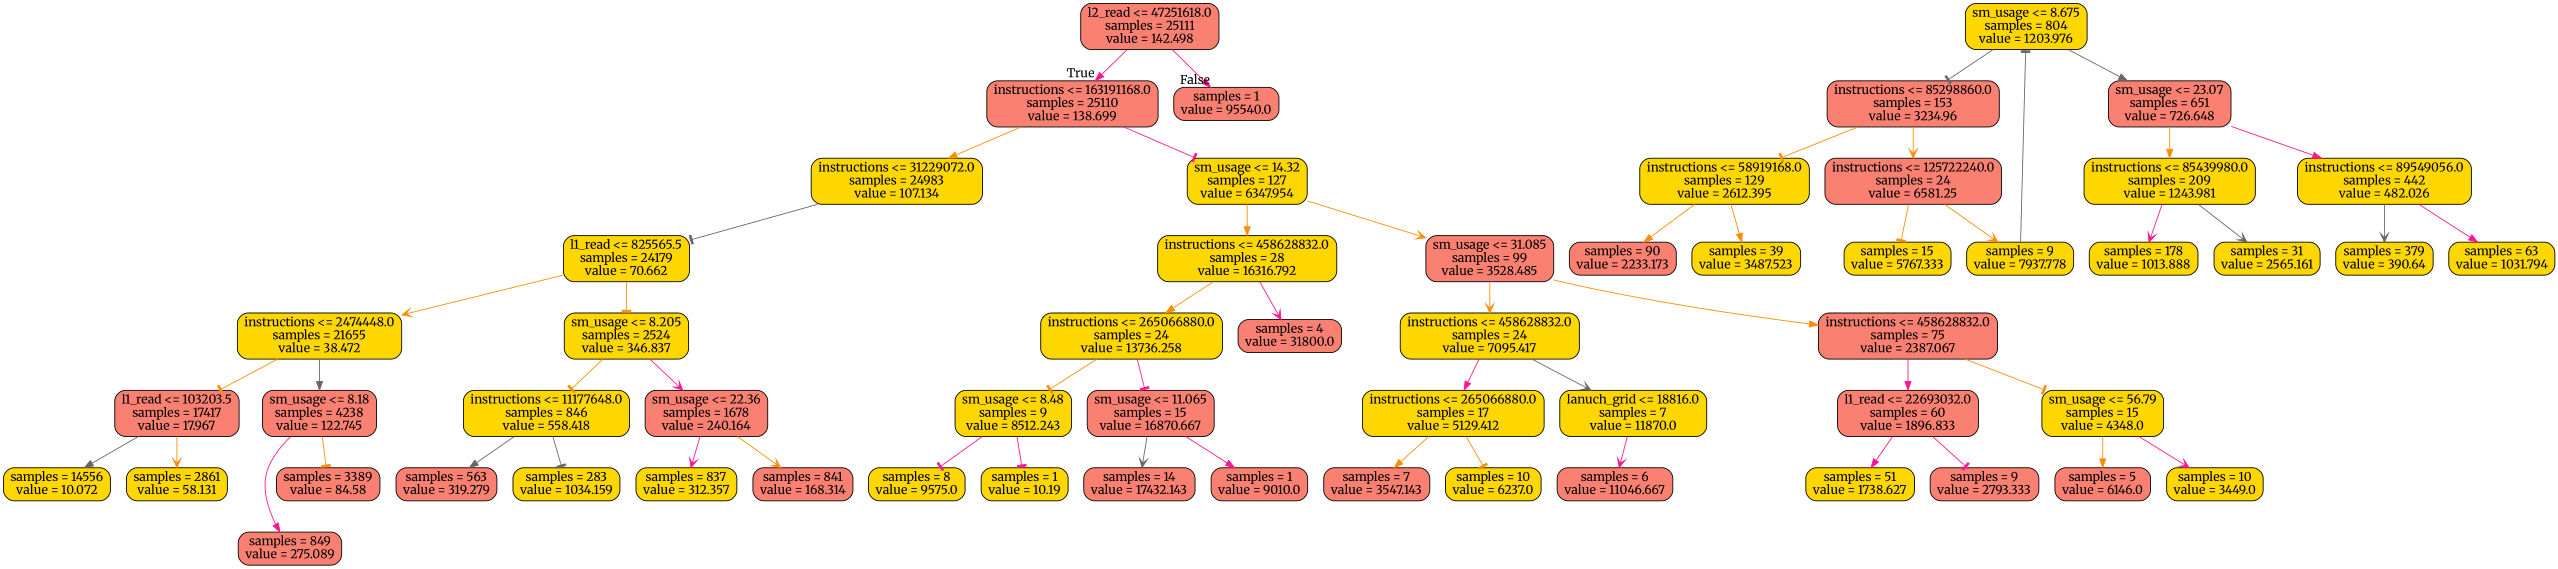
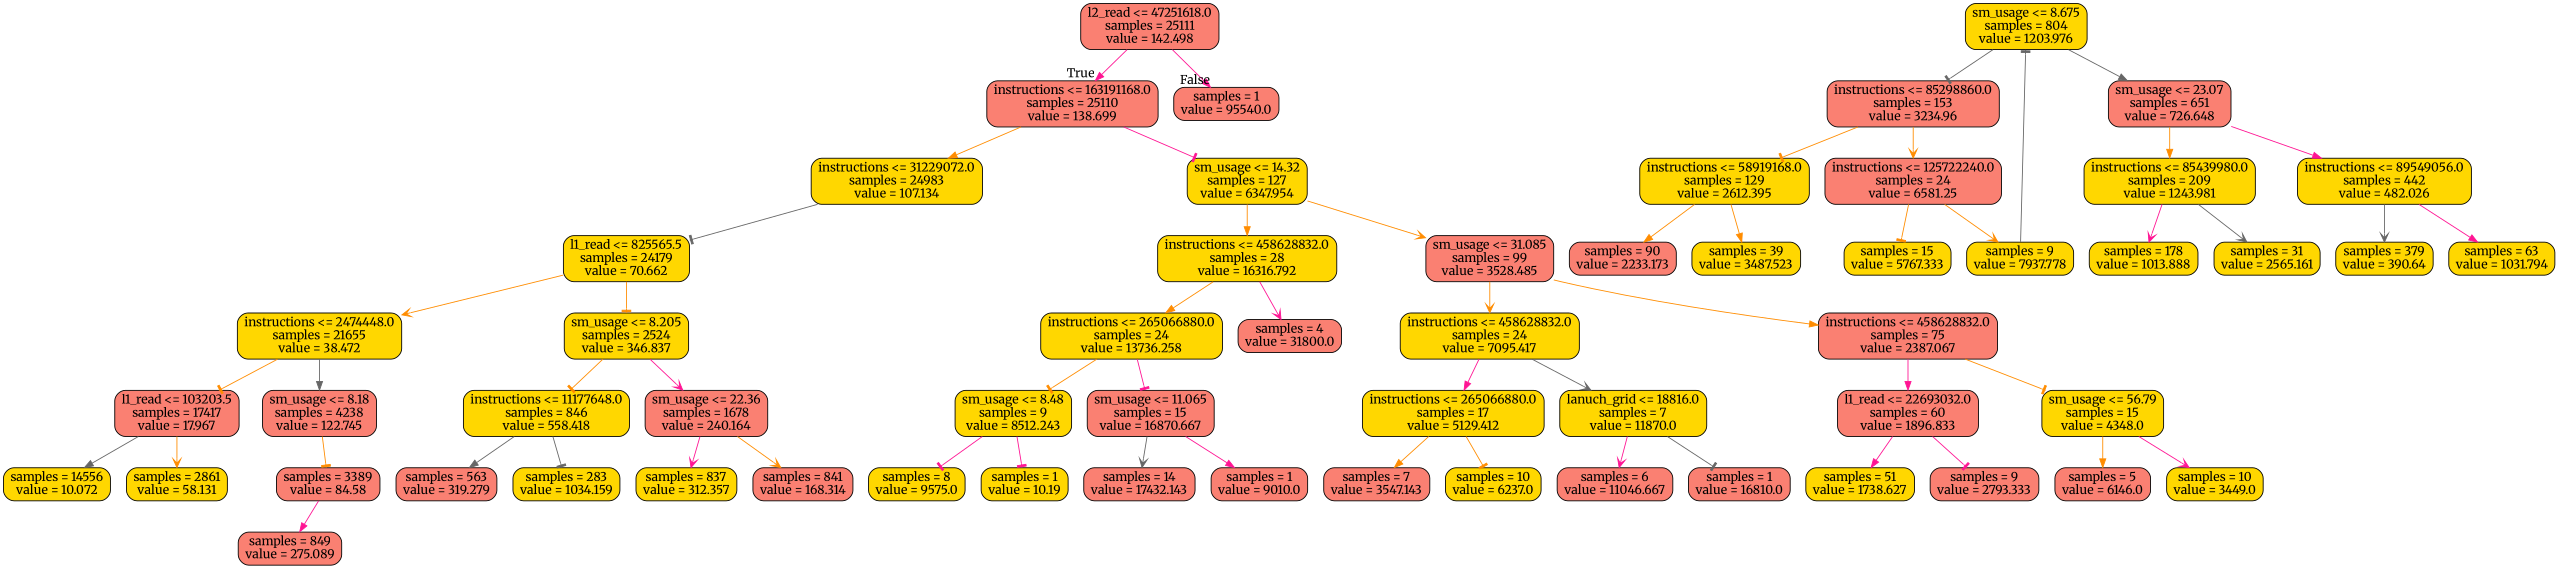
(266, 477) -> (311, 513)
none -> (1739, 484)
